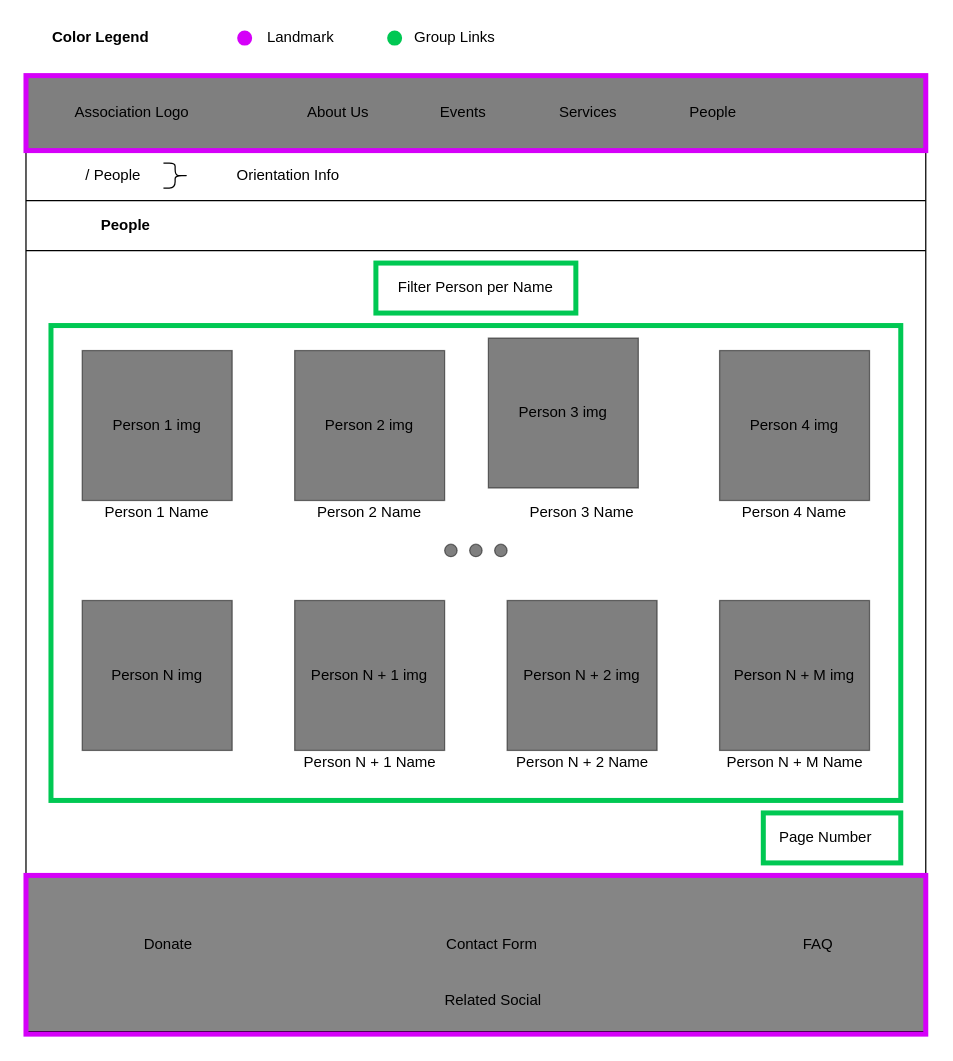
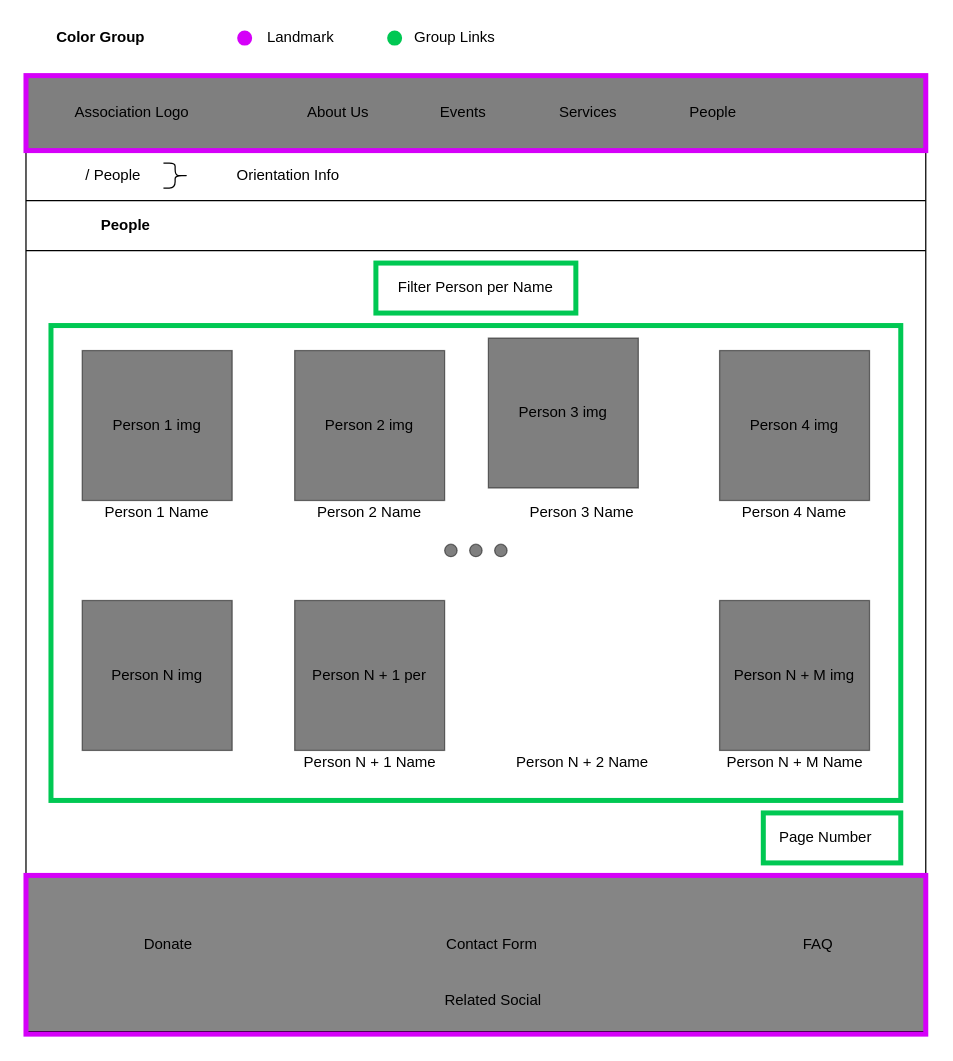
(101, 38) -> (101, 38)
(369, 676) -> (369, 676)
(582, 676) -> none
